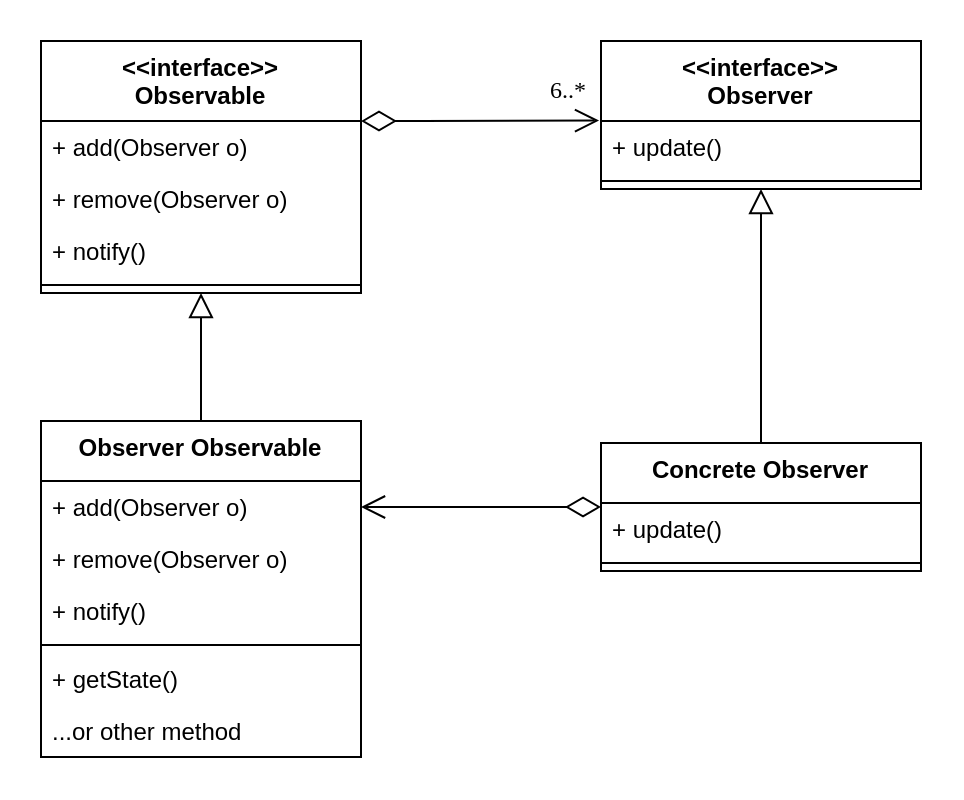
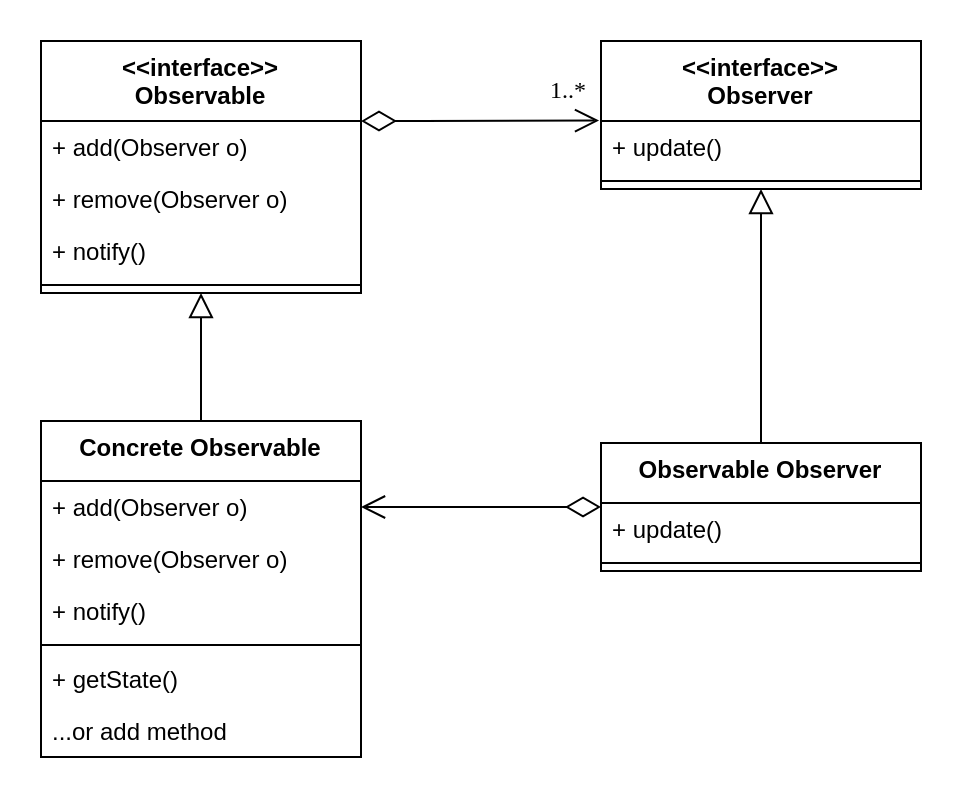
(569, 91) -> (569, 91)
(200, 448) -> (200, 448)
(760, 470) -> (760, 470)
(157, 732) -> (144, 732)
